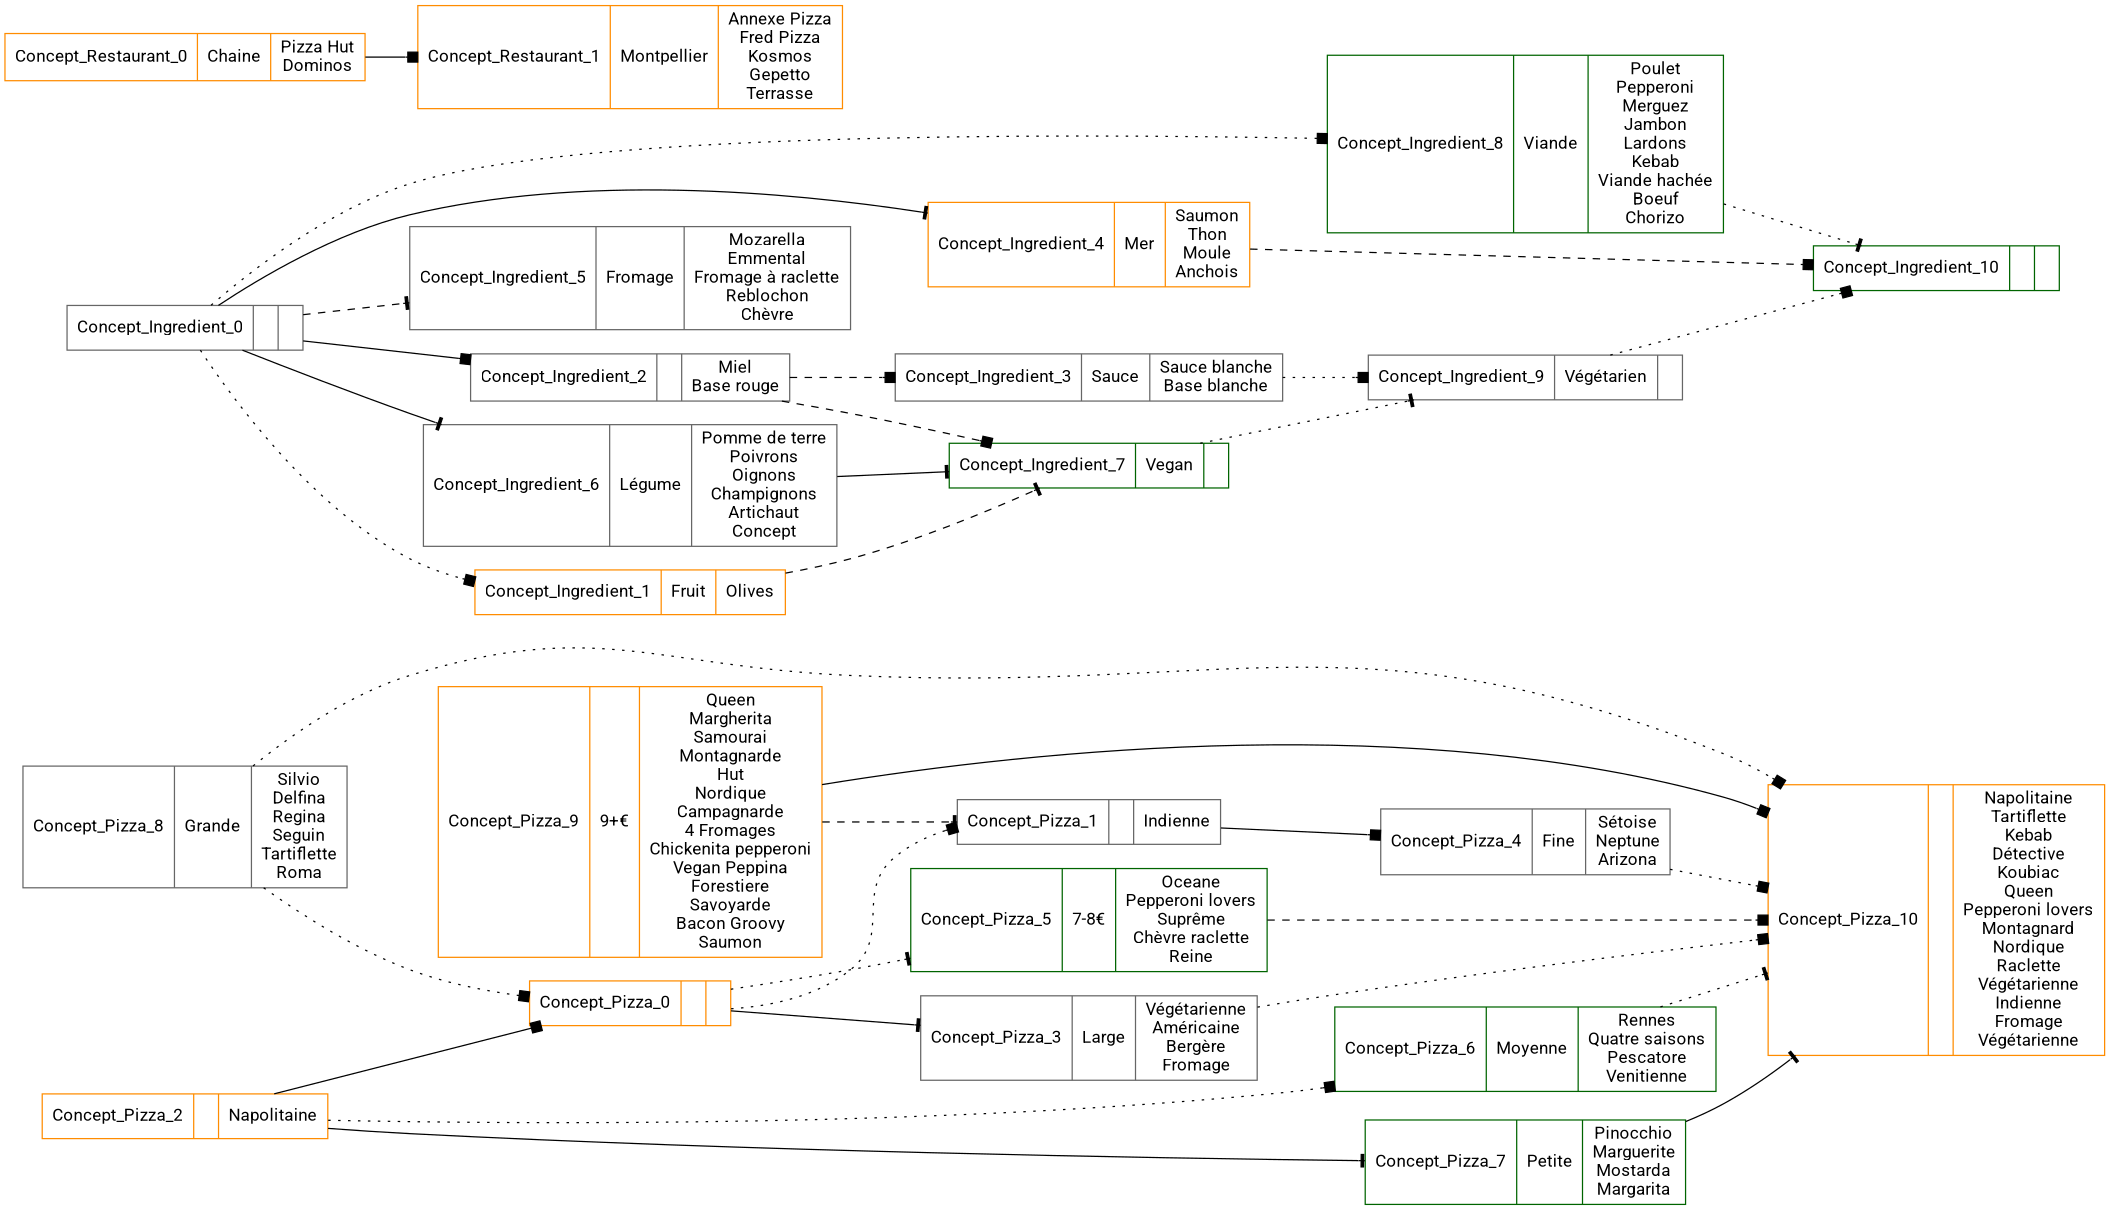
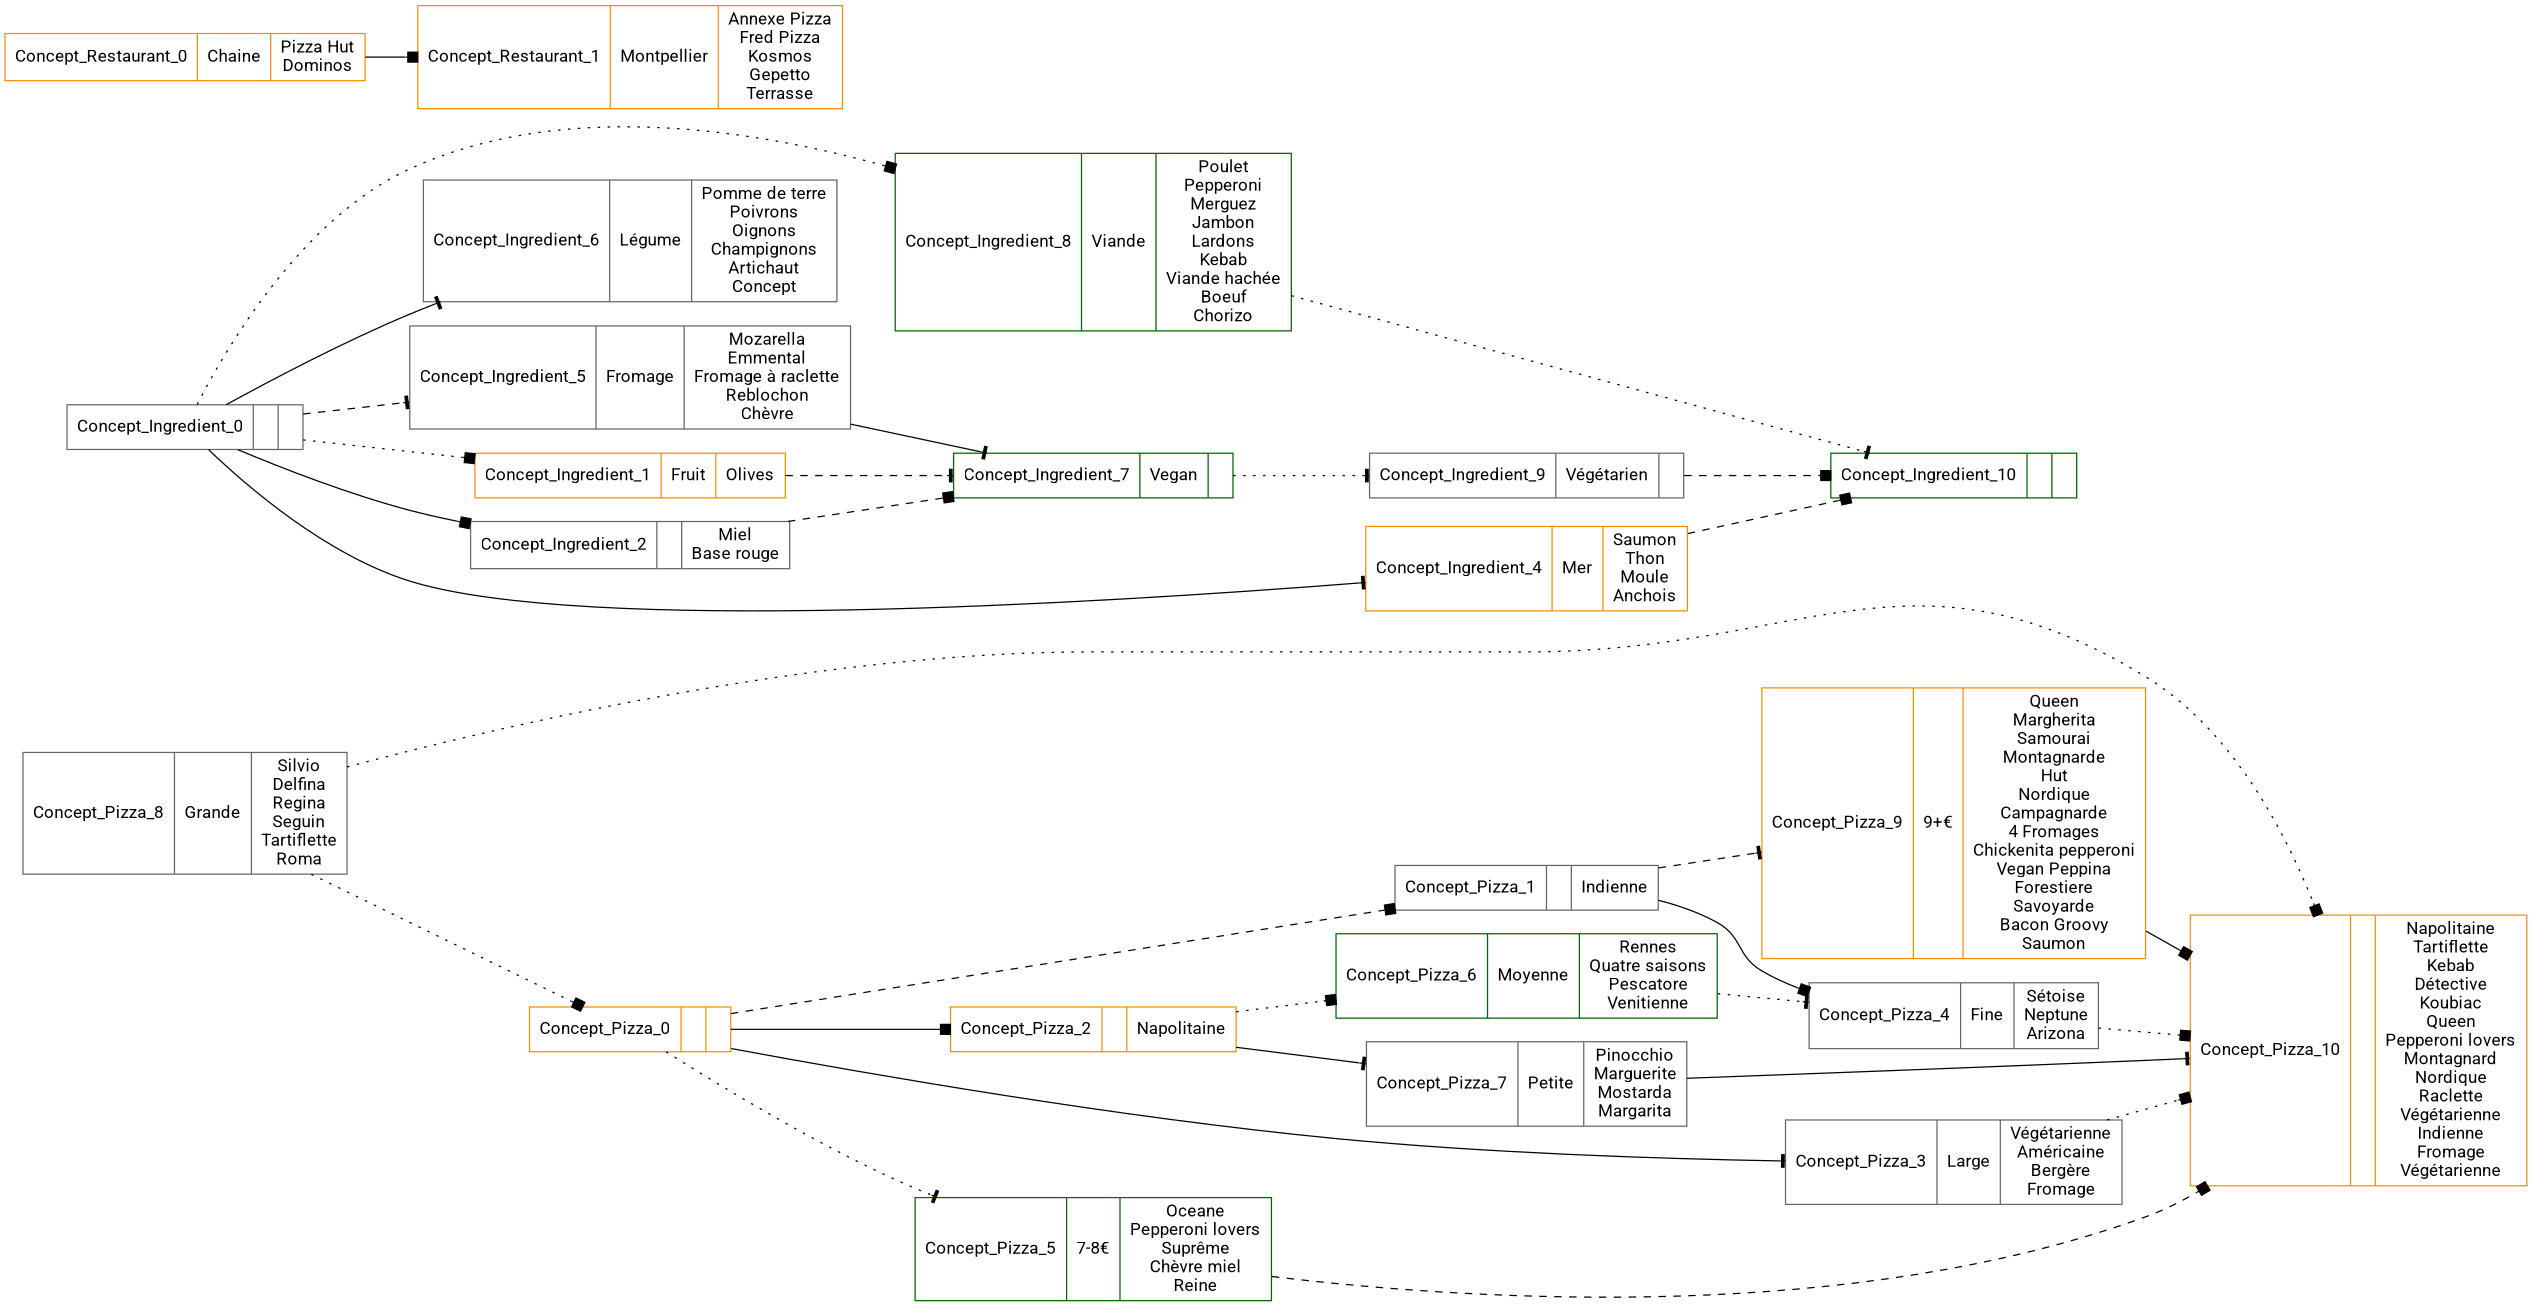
(1725, 324) -> (1751, 476)
(1089, 377) -> none
(890, 474) -> (916, 438)
(886, 822) -> (1707, 861)
(1191, 938) -> (1196, 1267)
(867, 948) -> (1057, 962)
(1711, 991) -> (1760, 998)
(402, 1061) -> (834, 1029)
(1525, 1162) -> (1527, 1084)
